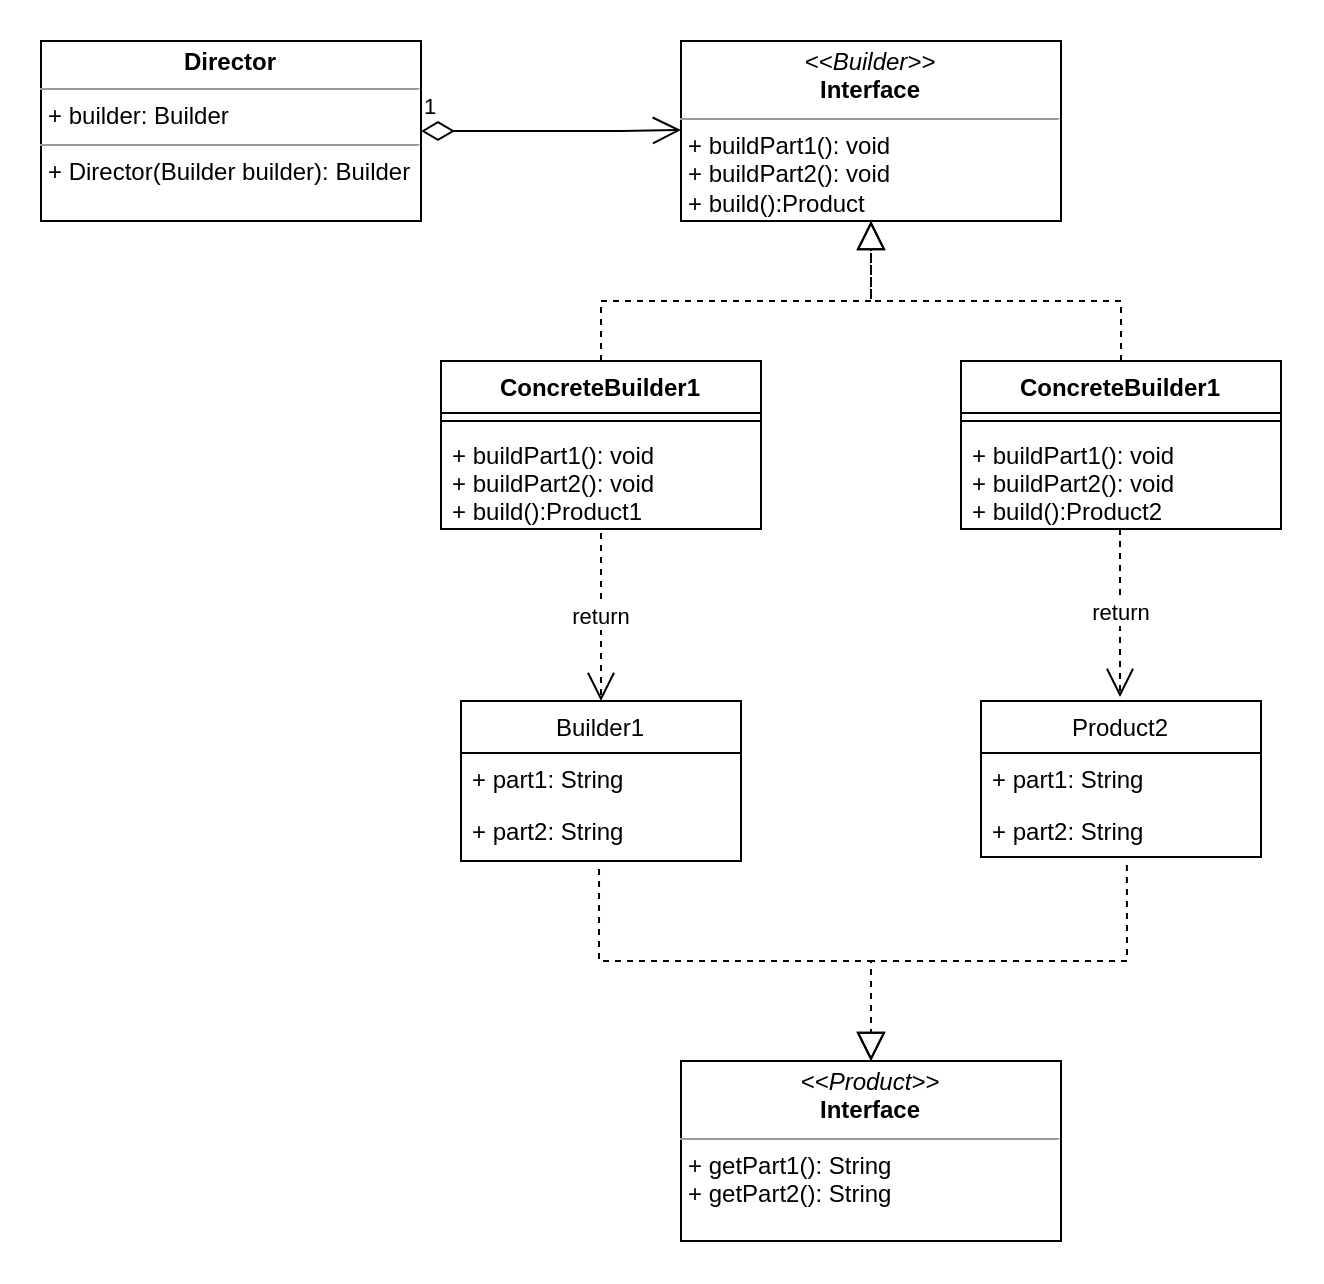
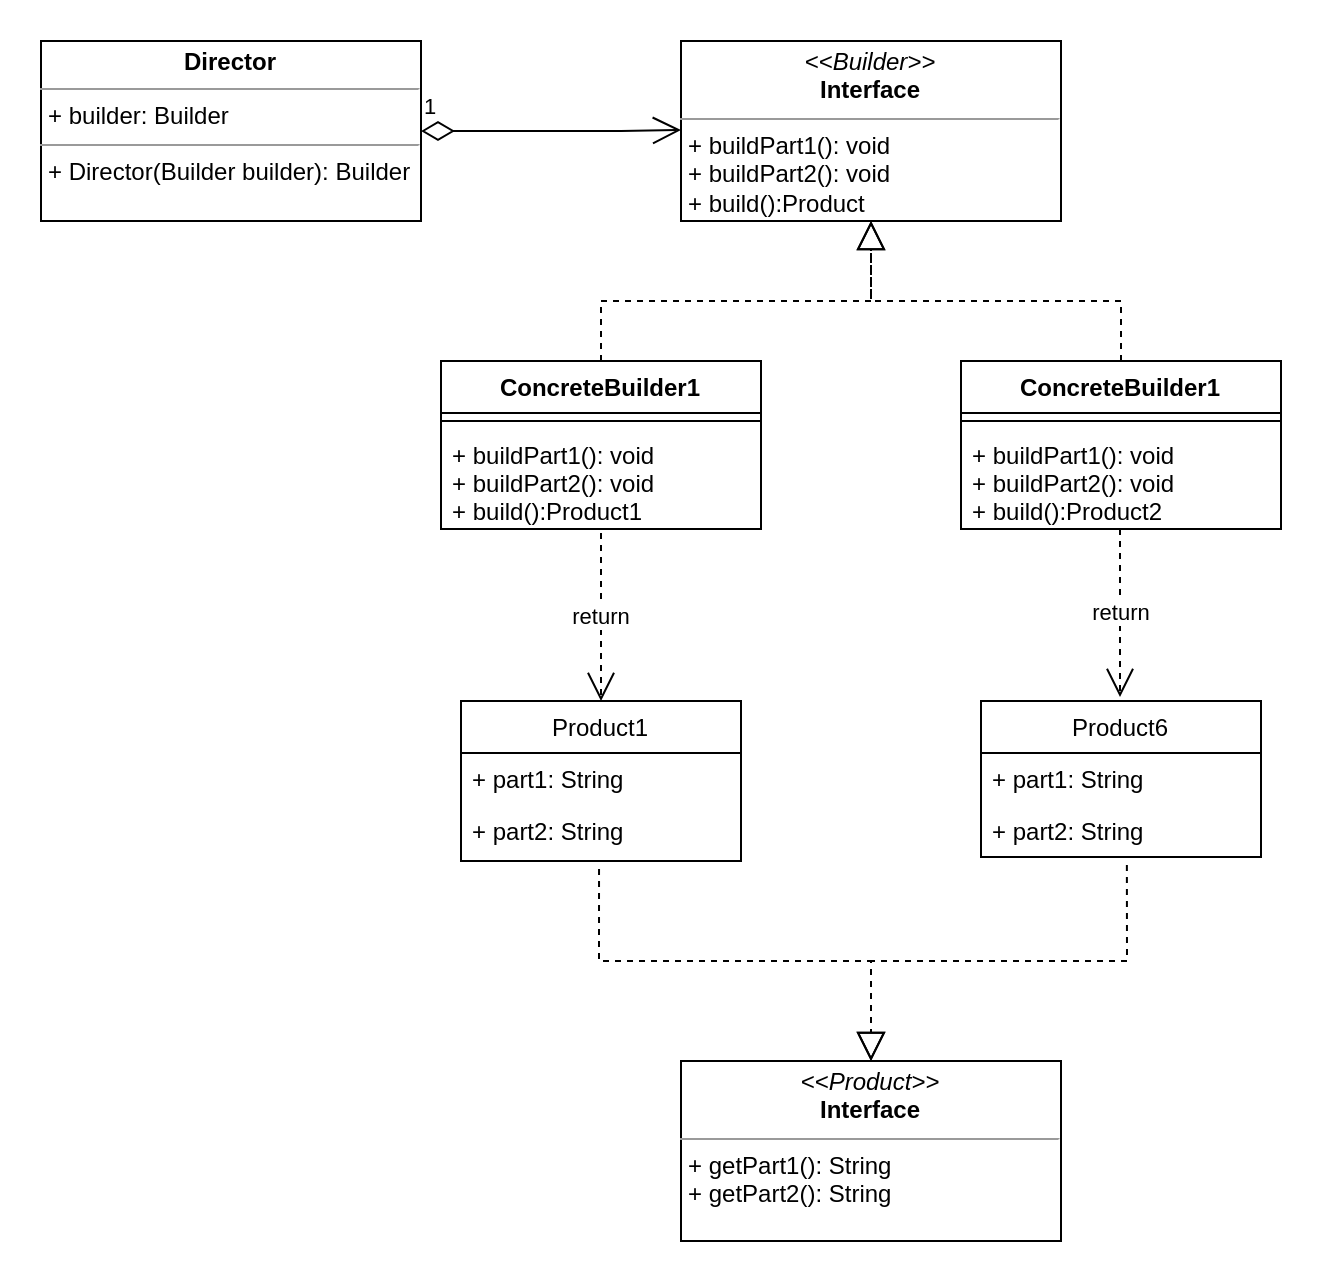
(600, 728) -> (600, 728)
(1120, 728) -> (1120, 728)
